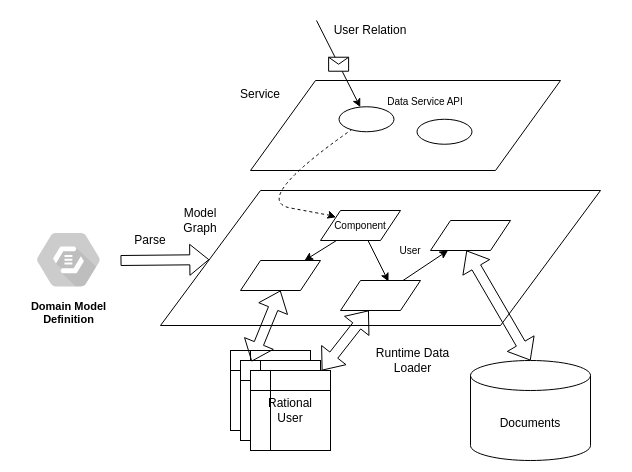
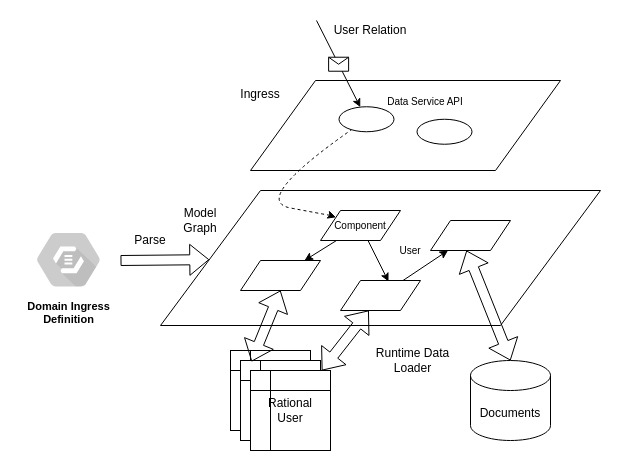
(261, 95) -> (261, 95)
(69, 314) -> (69, 314)
(531, 411) -> (511, 401)
